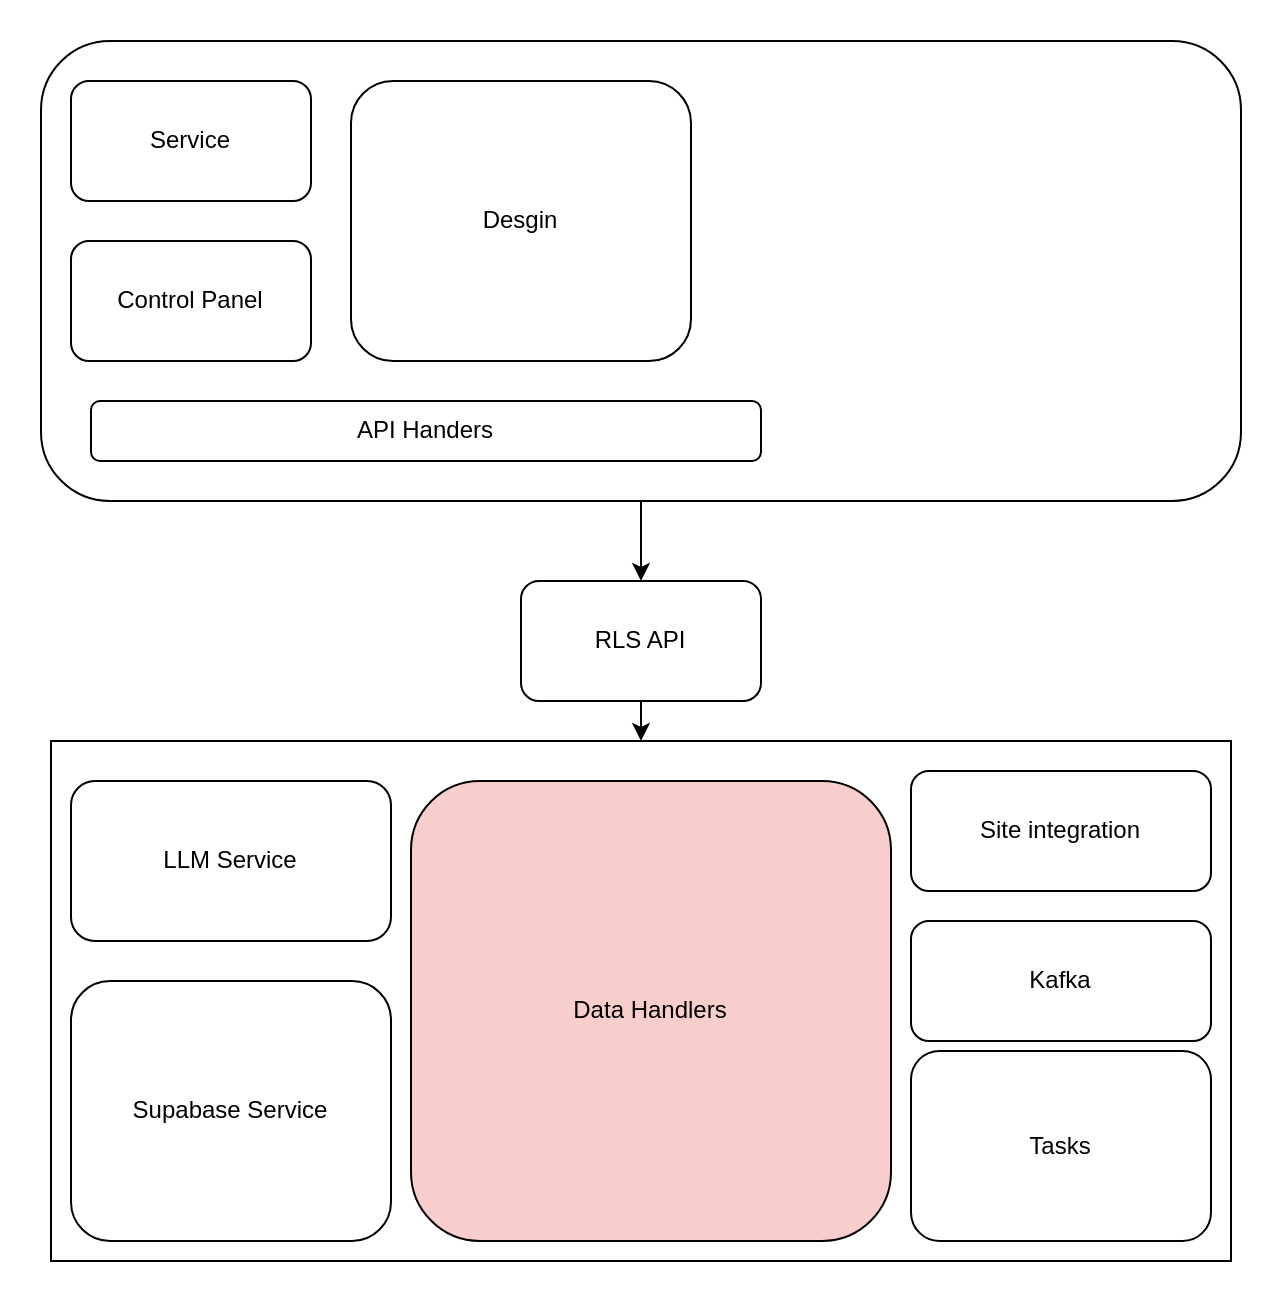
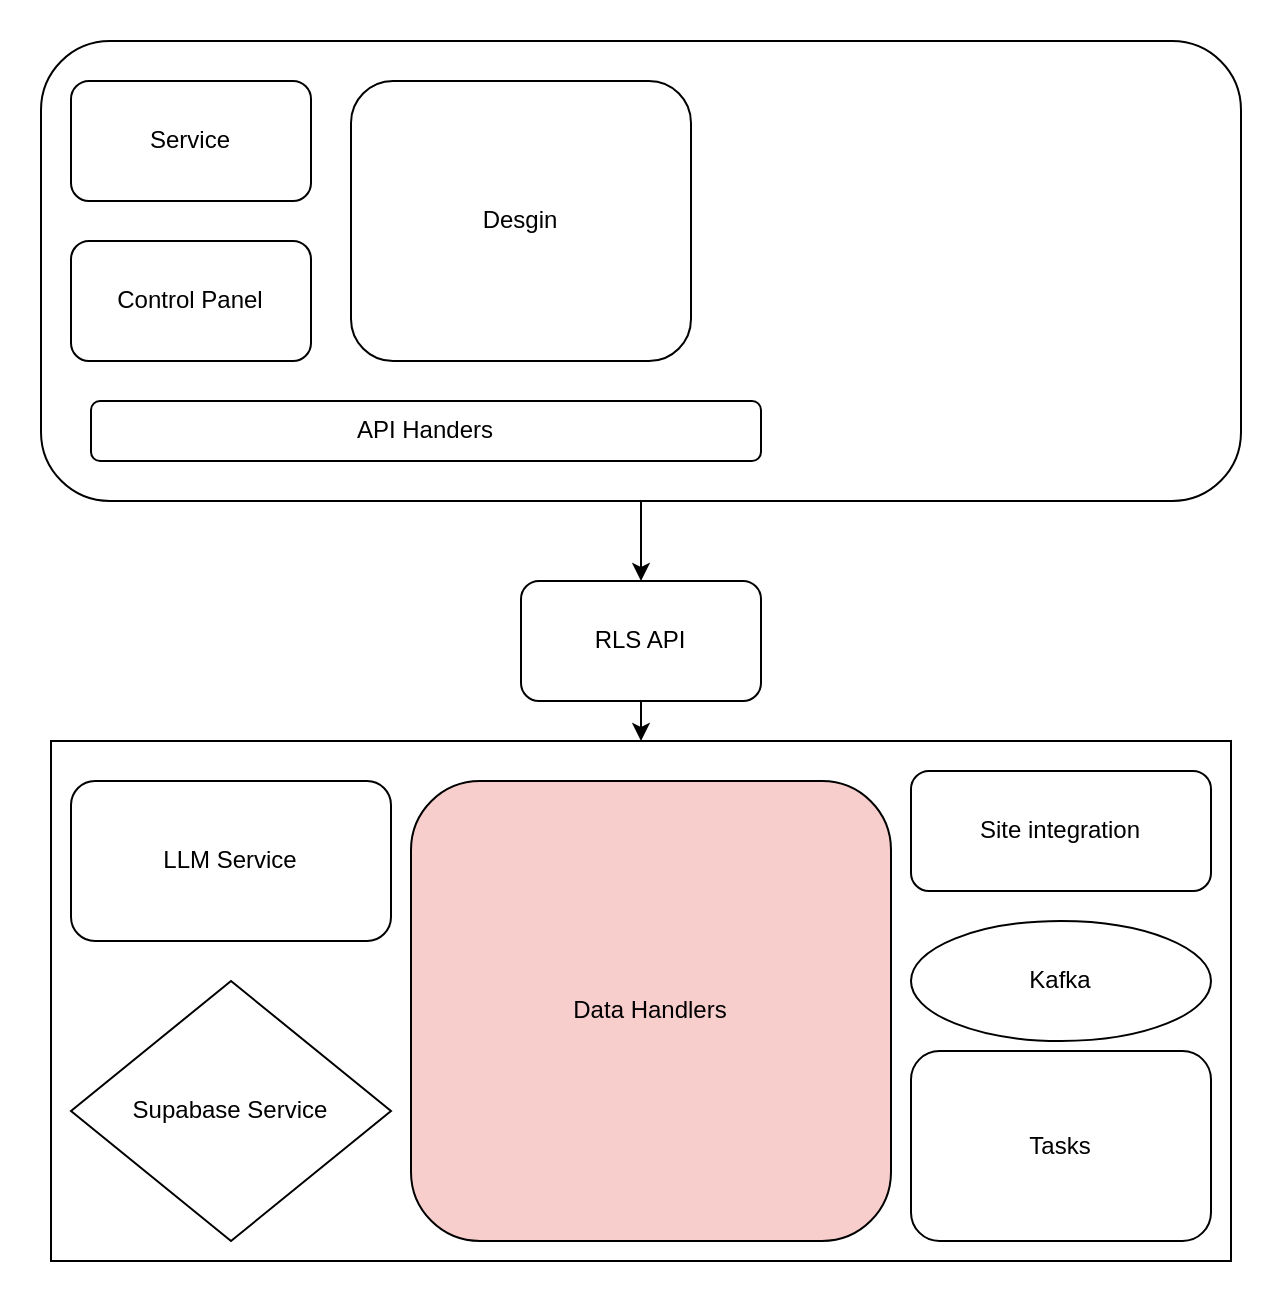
(1061, 981) -> (1061, 981)
(231, 1111) -> (231, 1111)
